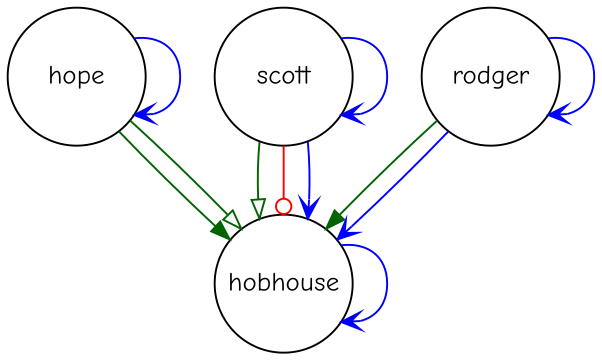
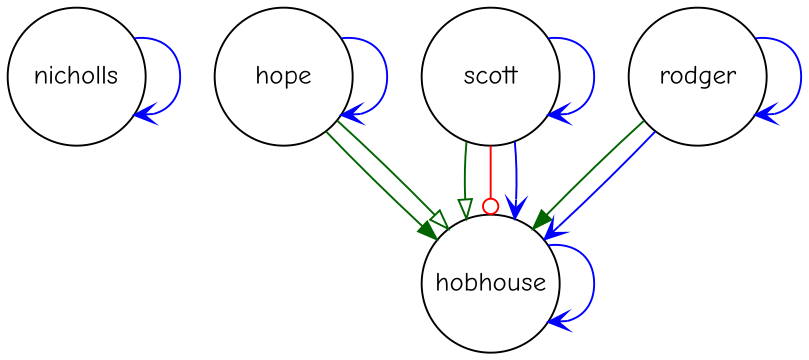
none -> (77, 77)
